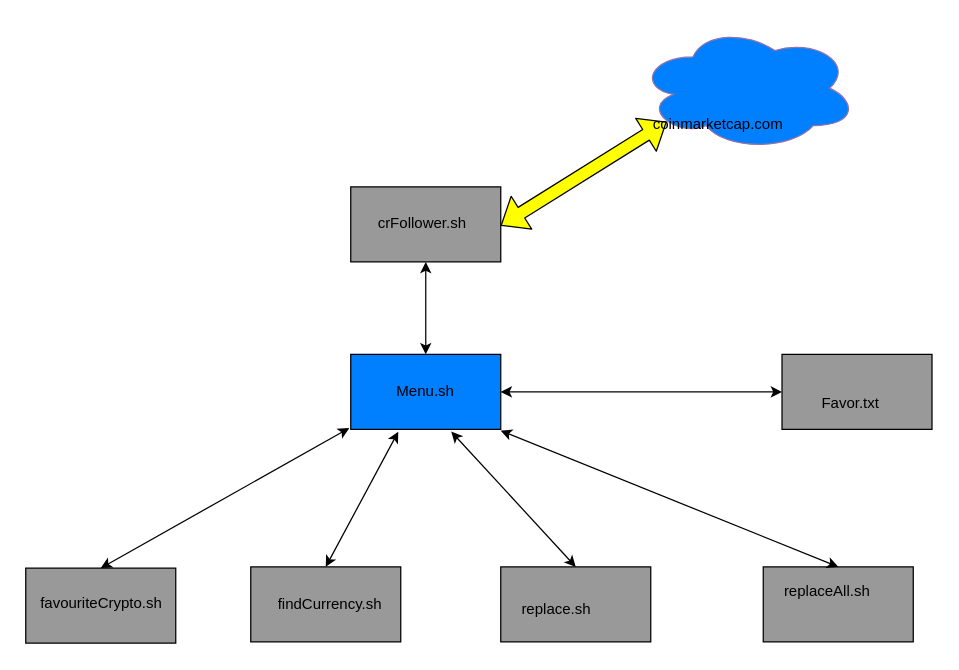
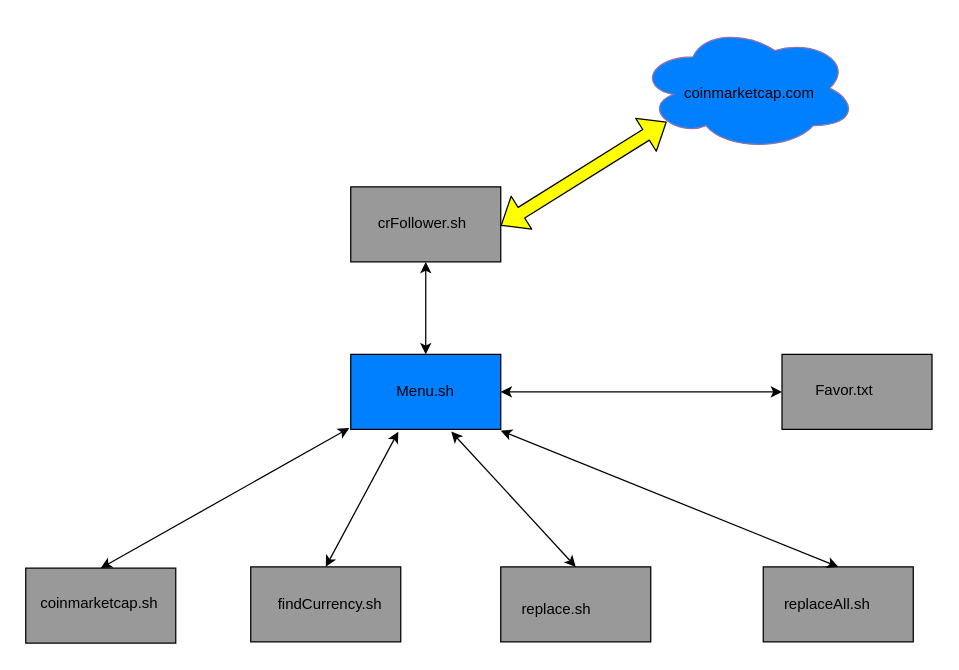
(732, 126) -> (763, 94)
(863, 404) -> (857, 392)
(838, 593) -> (838, 606)
(112, 603) -> (104, 603)
